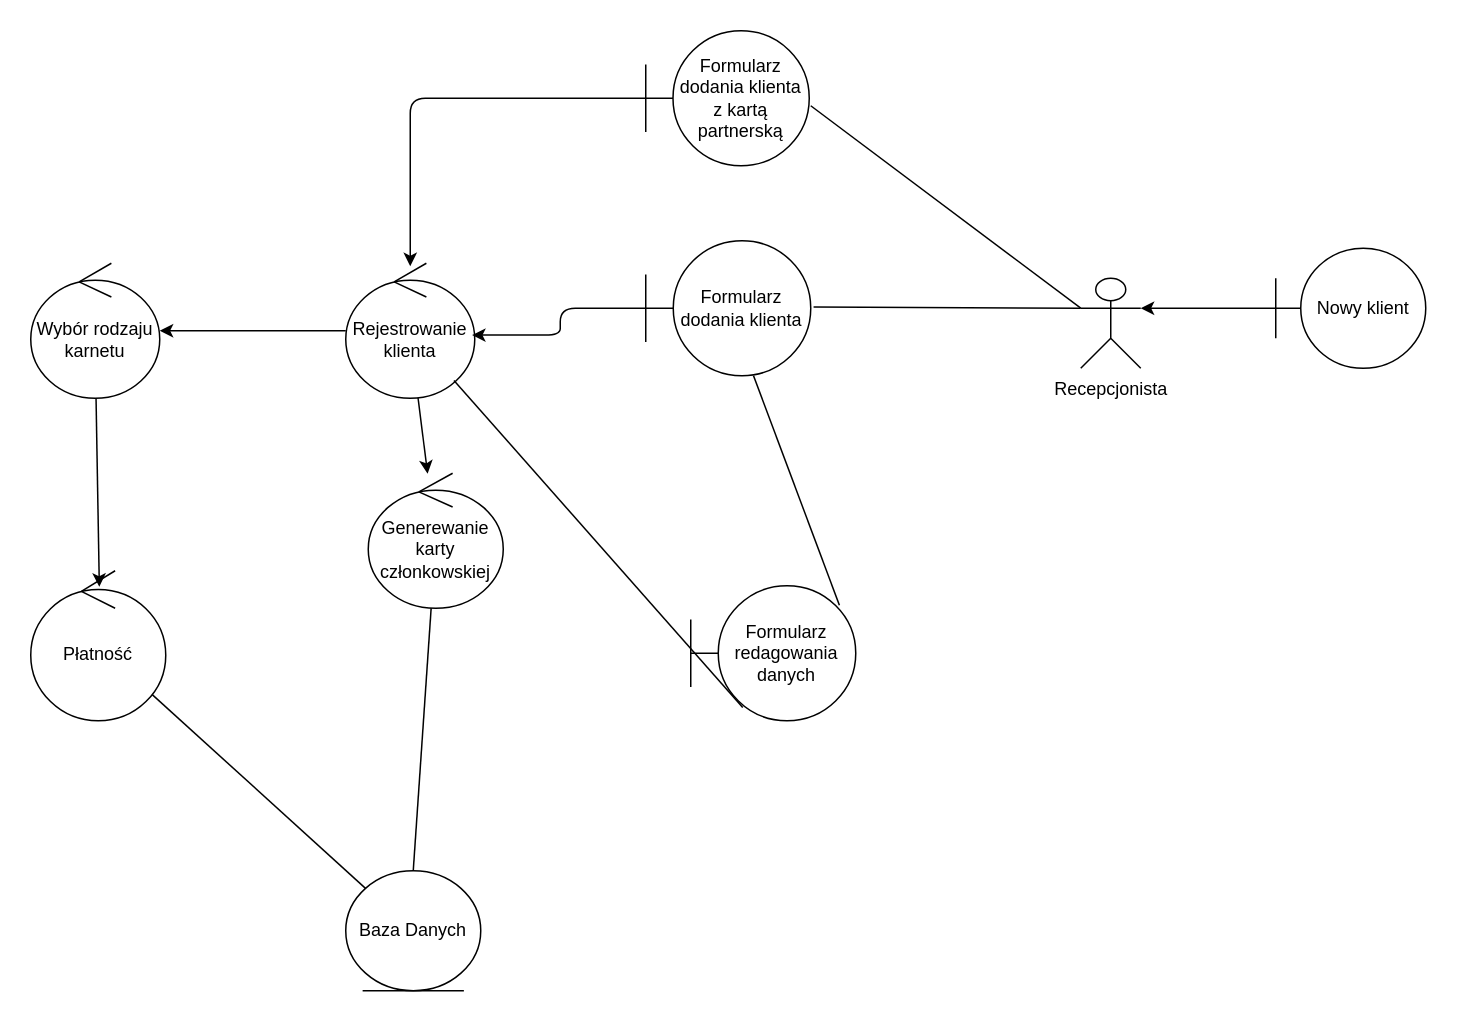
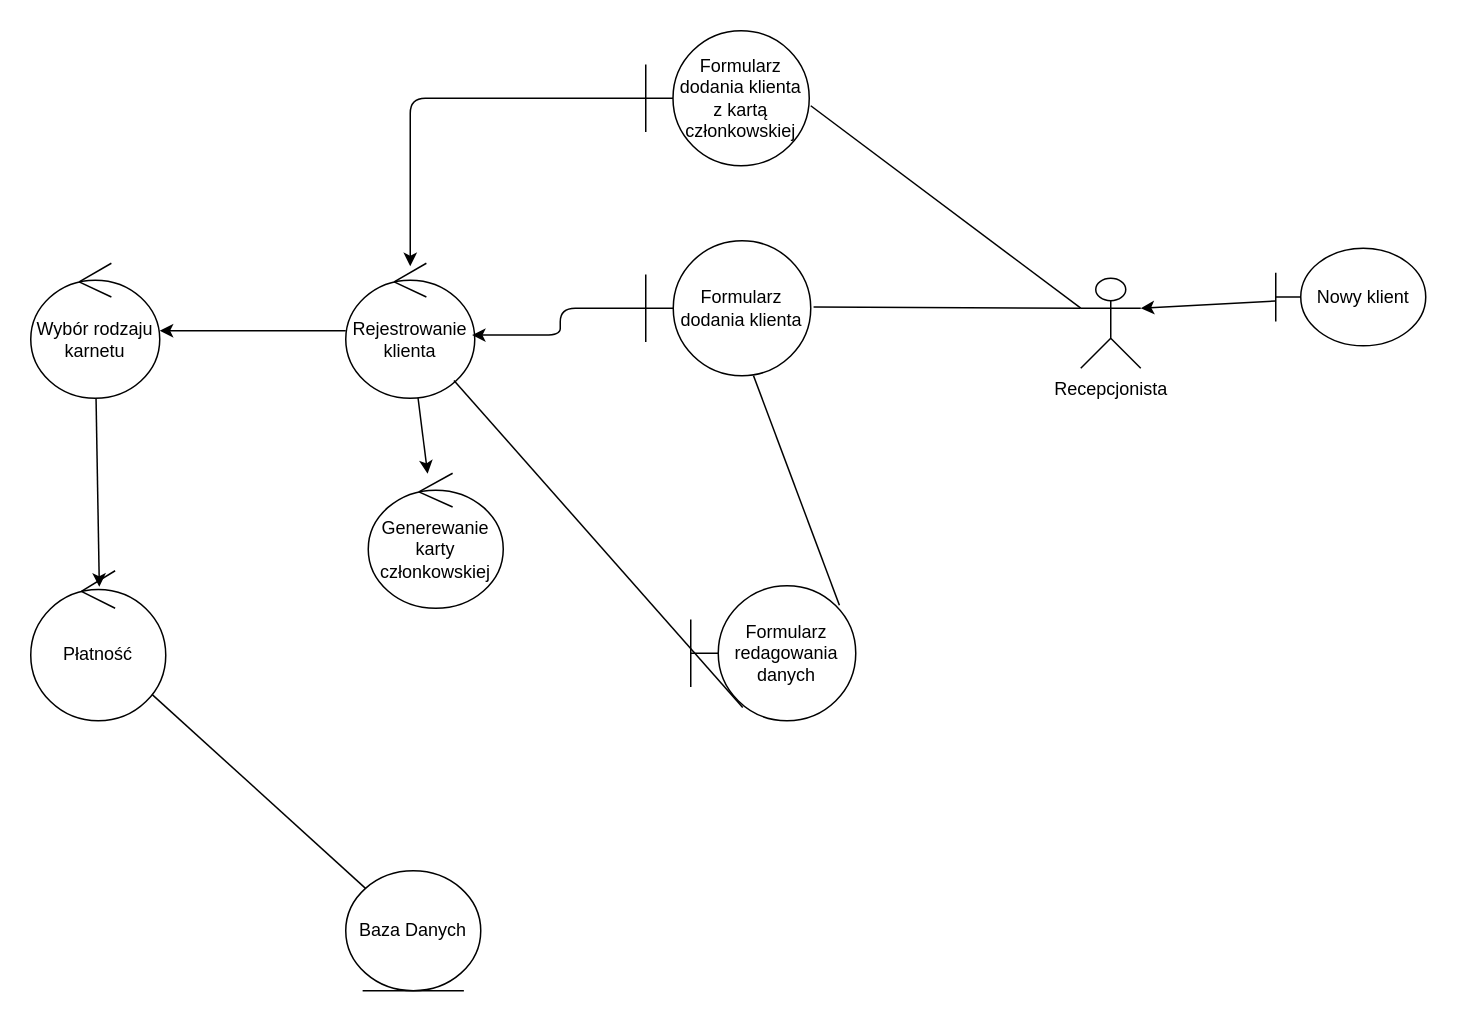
(741, 98) -> (741, 98)
(1351, 308) -> (1351, 297)
(422, 739) -> none
